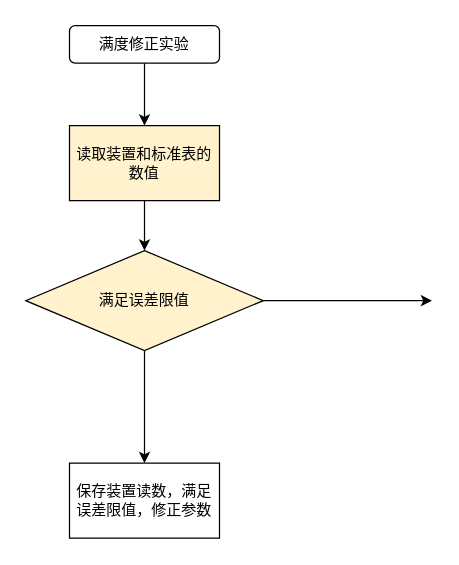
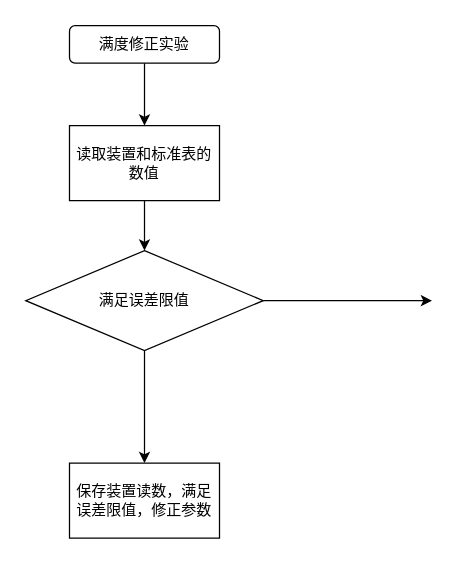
(144, 163) -> (144, 163)
(144, 301) -> (144, 301)
